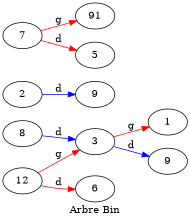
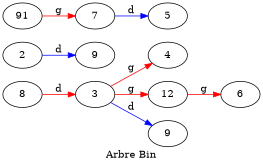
(55, 27) -> (55, 16)
(55, 44) -> (128, 16)
(168, 122) -> (168, 55)
(55, 137) -> (55, 94)
(56, 163) -> (128, 94)
(59, 183) -> (204, 89)
